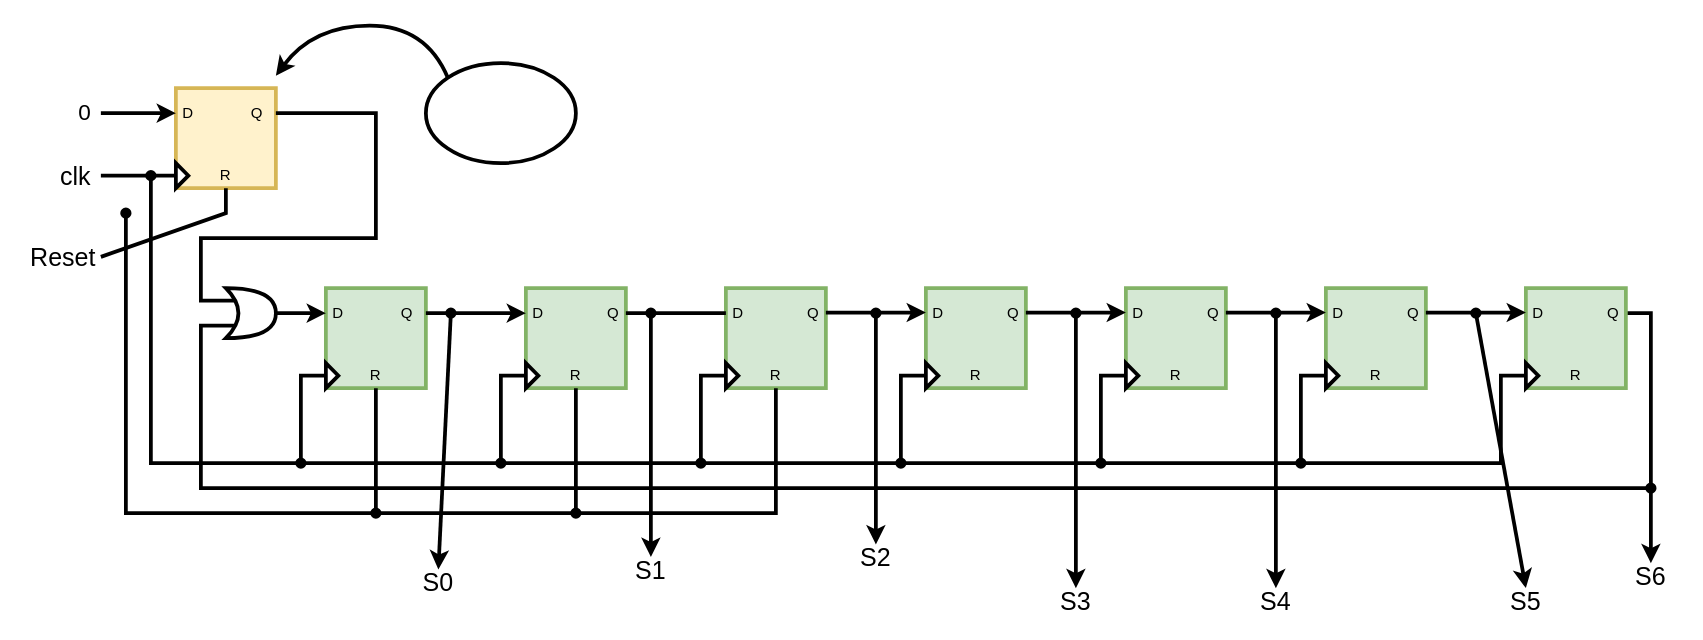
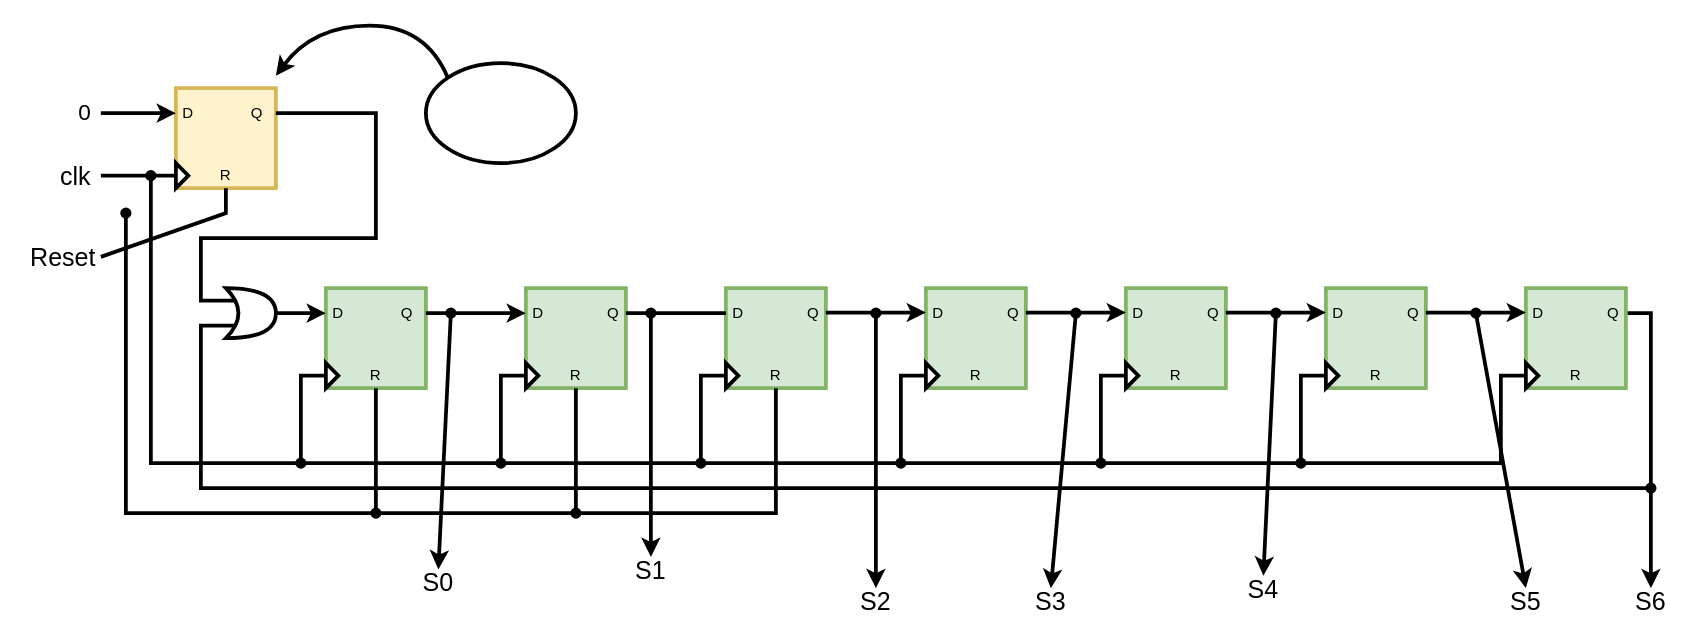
(876, 557) -> (876, 601)
(1651, 576) -> (1651, 601)
(1076, 601) -> (1051, 601)
(1276, 601) -> (1263, 588)
